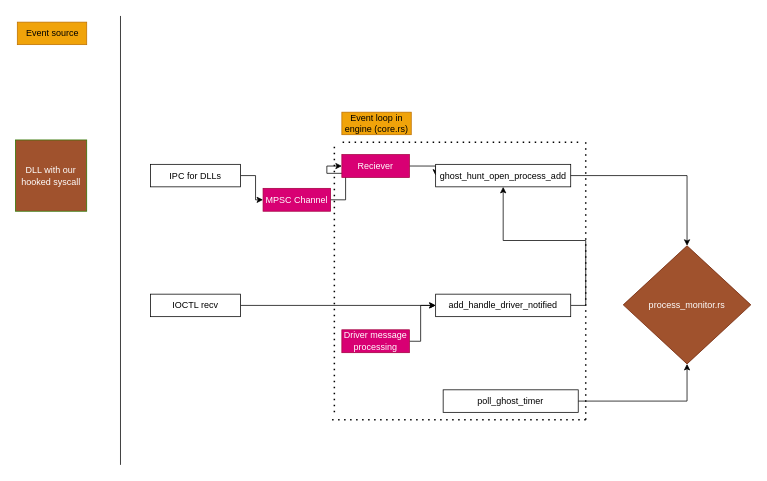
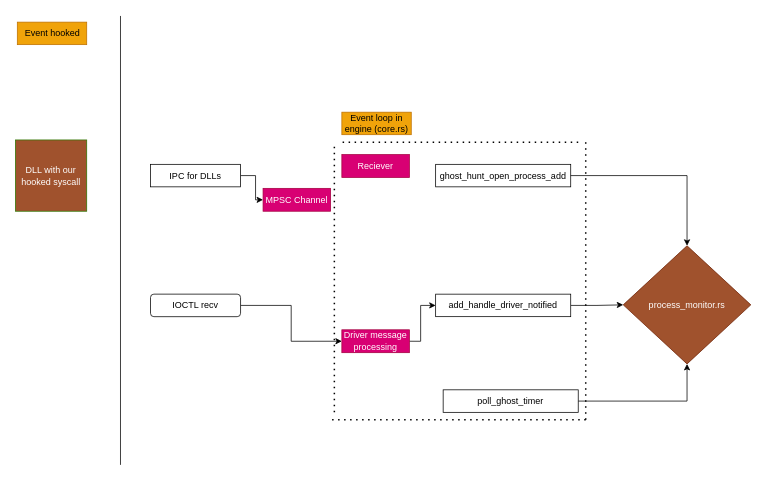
(53, 33) -> (53, 33)
(435, 168) -> none
(345, 176) -> none
(519, 240) -> (602, 305)
(195, 305) -> (195, 305)
(354, 305) -> (295, 341)
